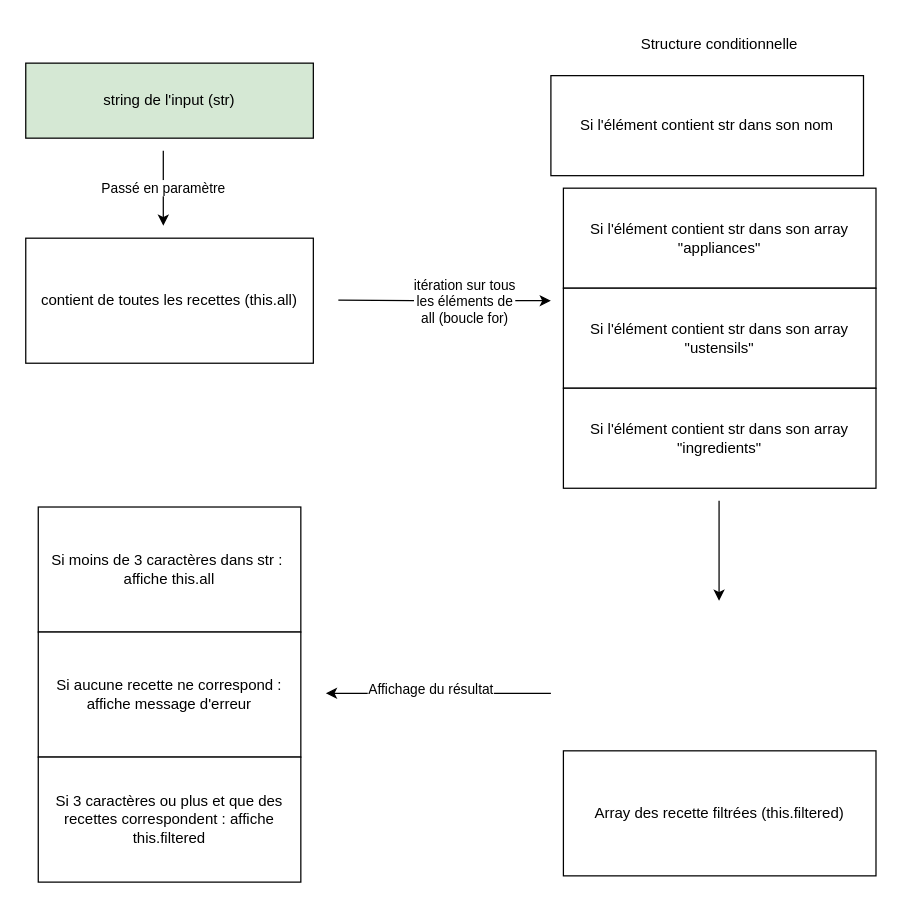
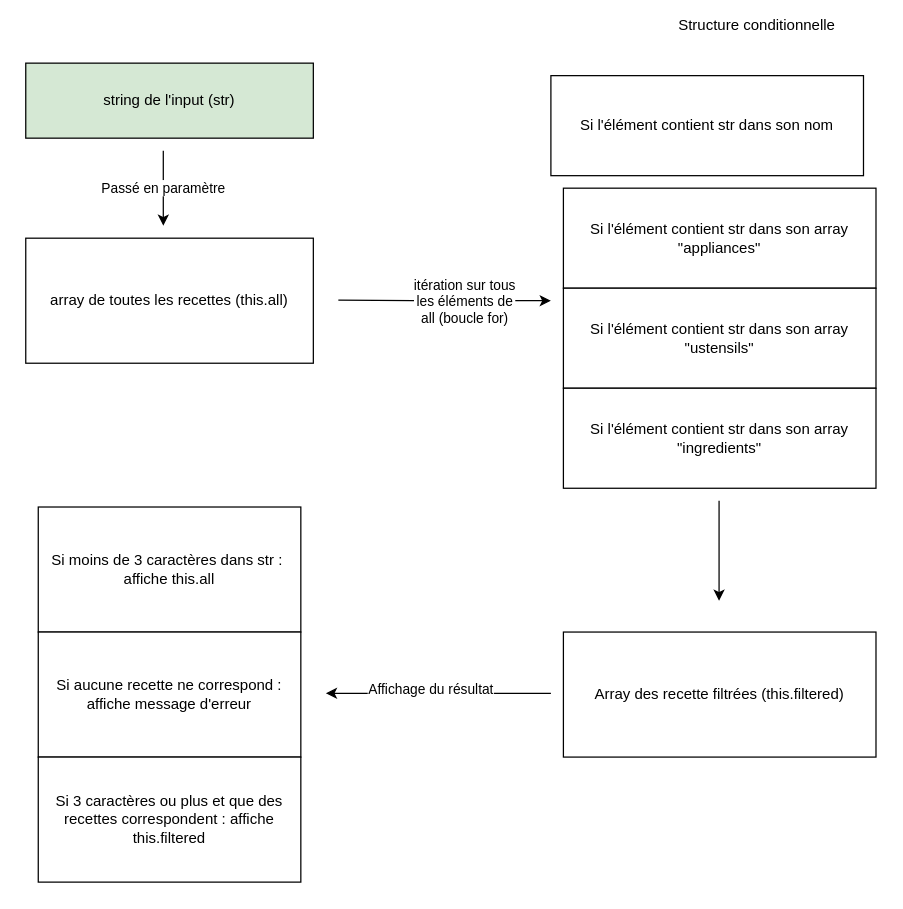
(719, 44) -> (757, 26)
(169, 301) -> (169, 301)
(719, 813) -> (719, 694)
